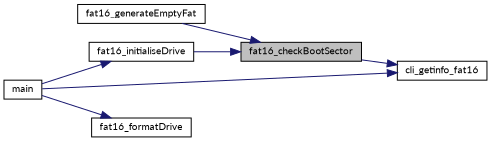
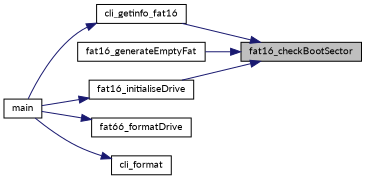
(374, 62) -> (216, 32)
(141, 127) -> (141, 127)
none -> (141, 165)
